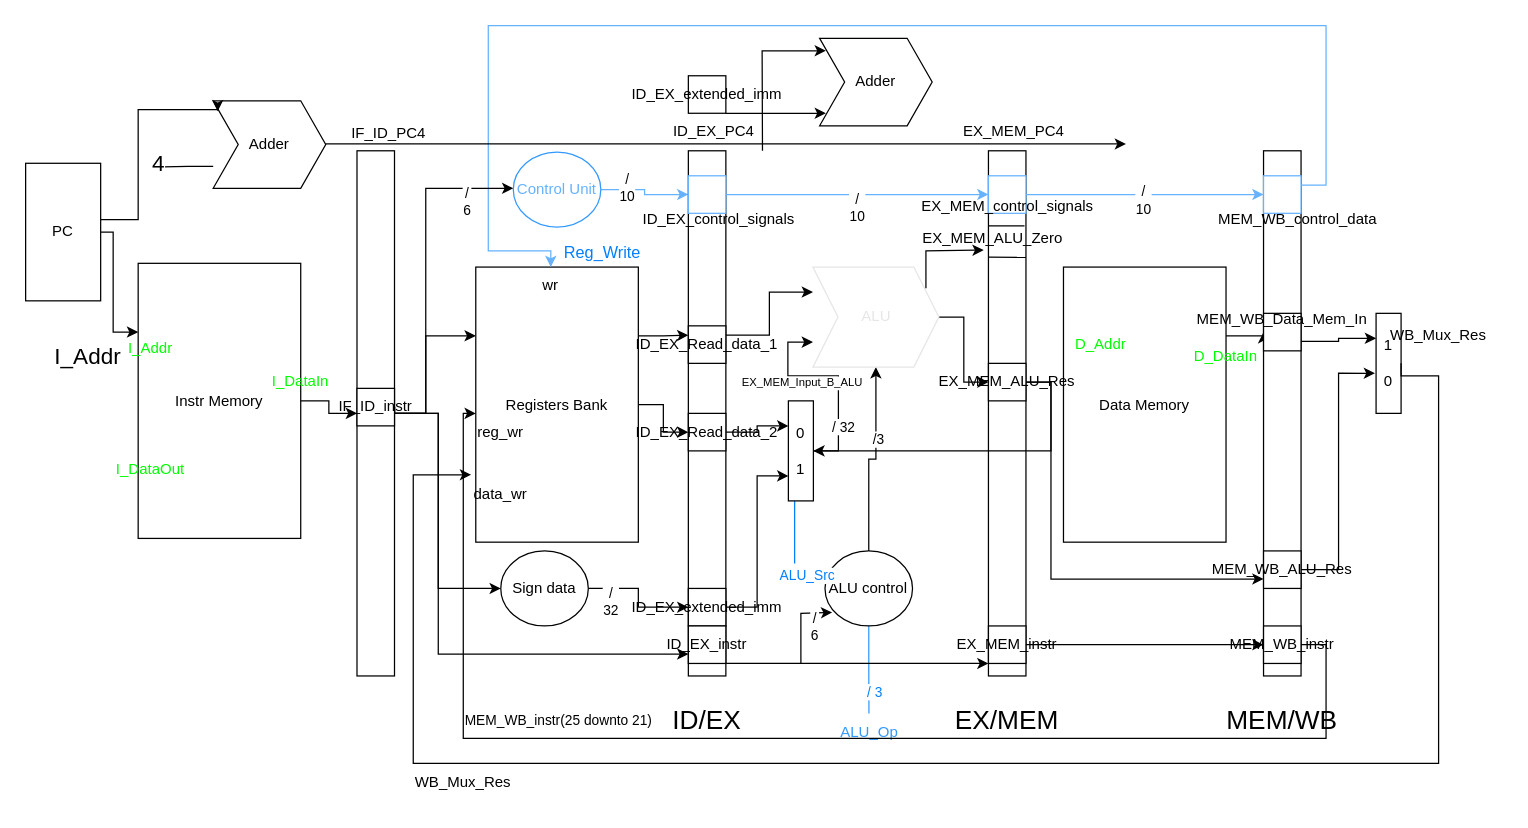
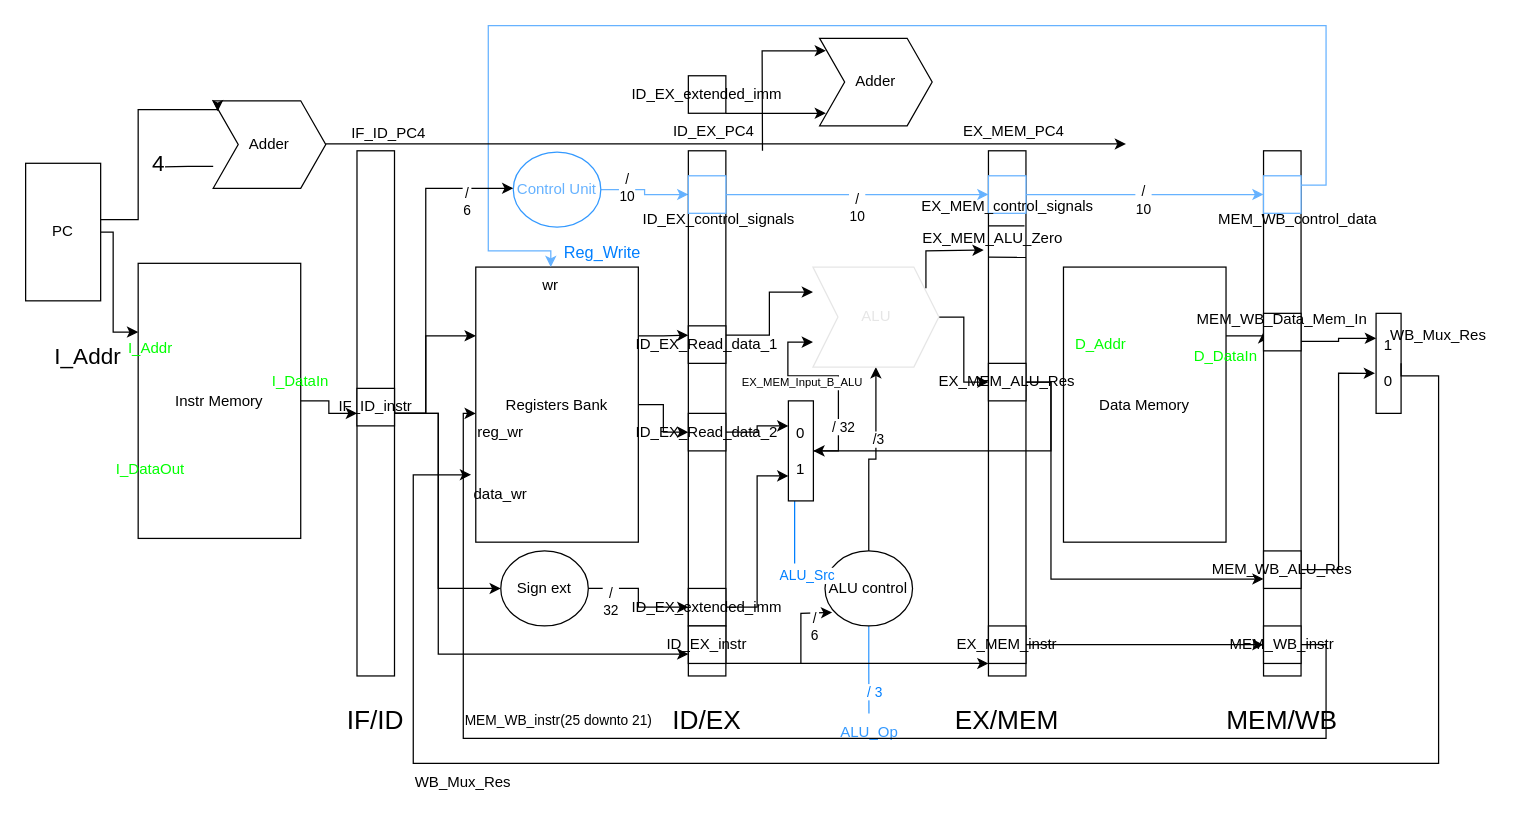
(544, 588) -> (544, 588)
none -> (376, 719)
